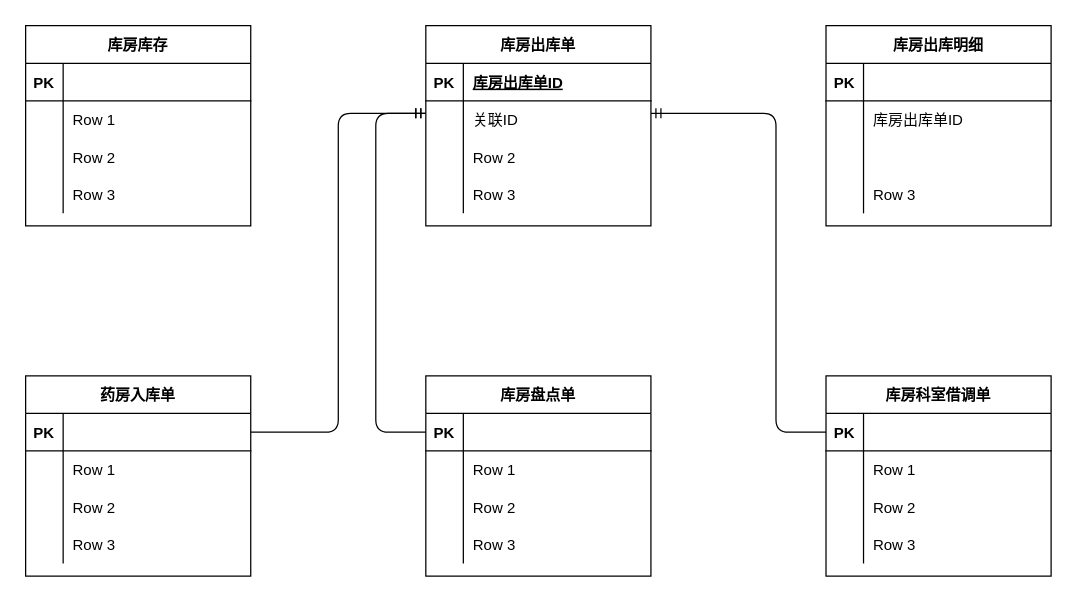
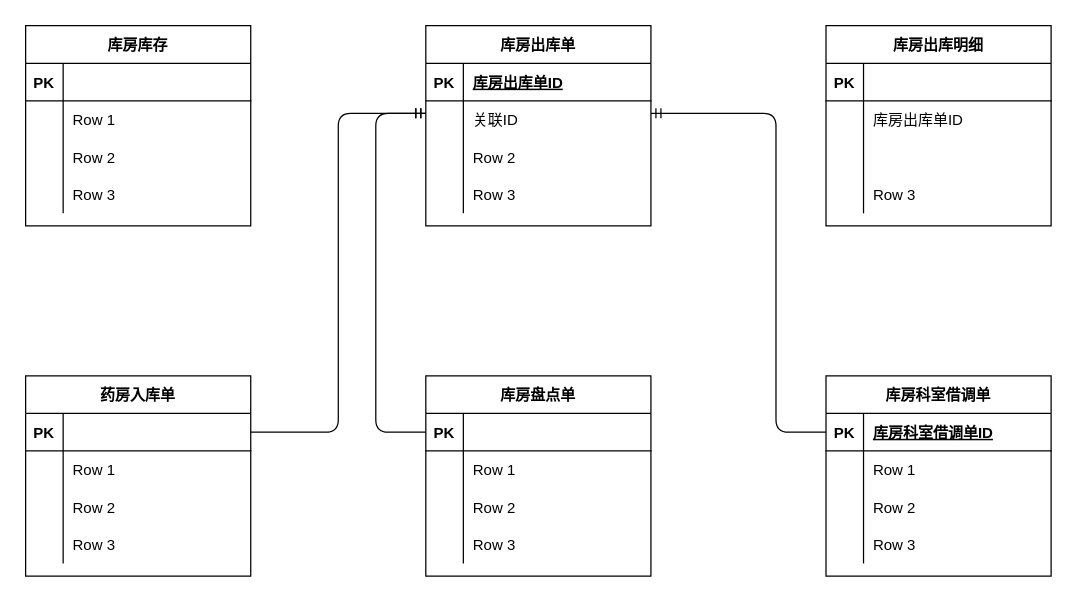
none -> (957, 432)
